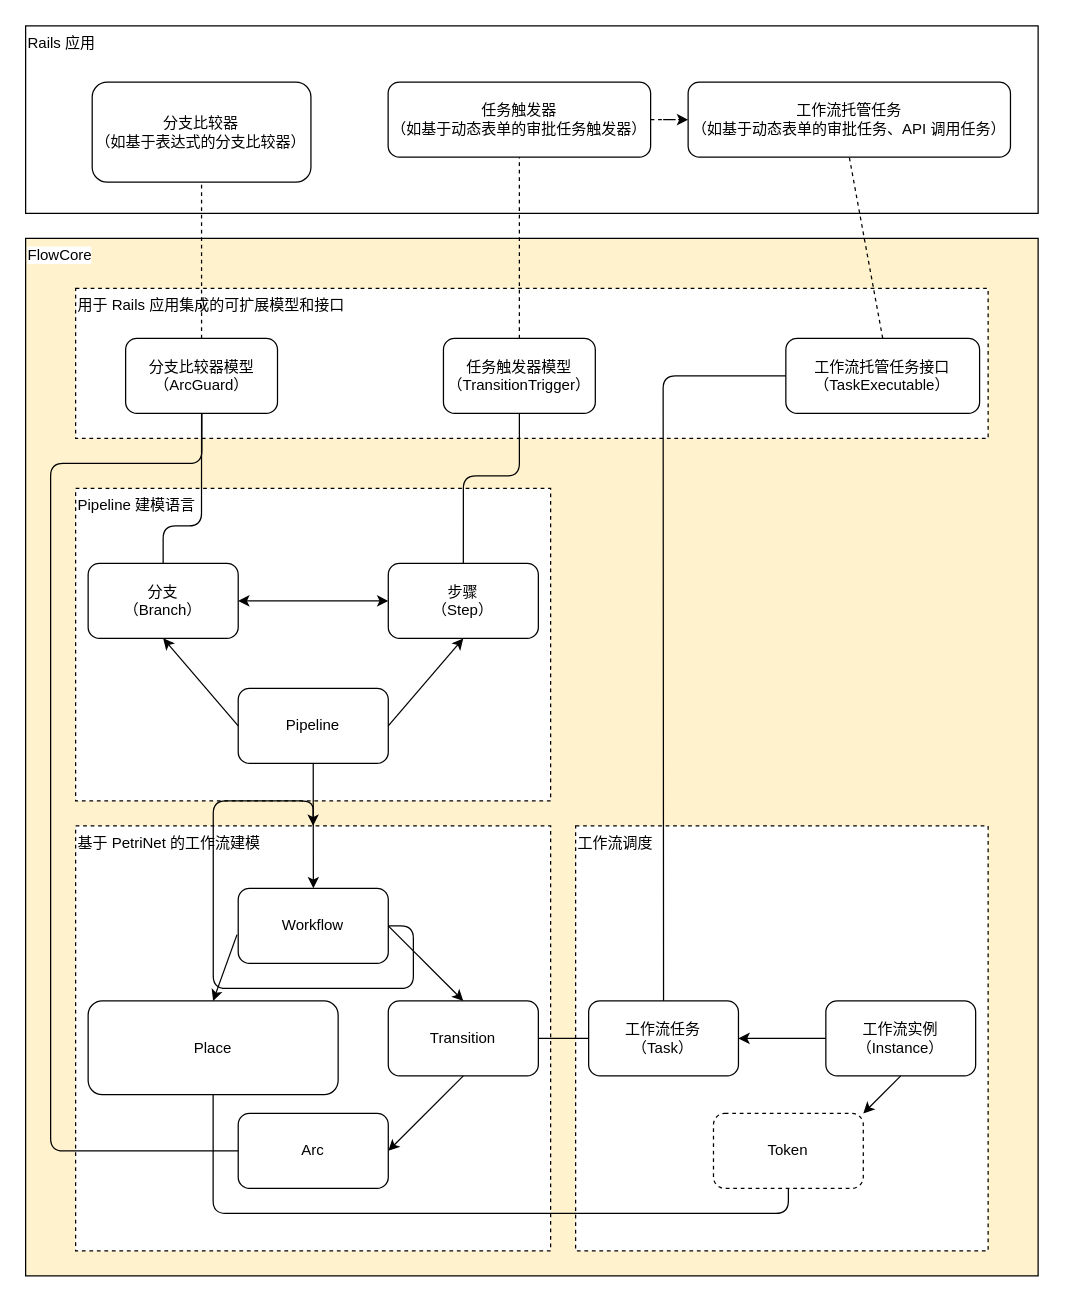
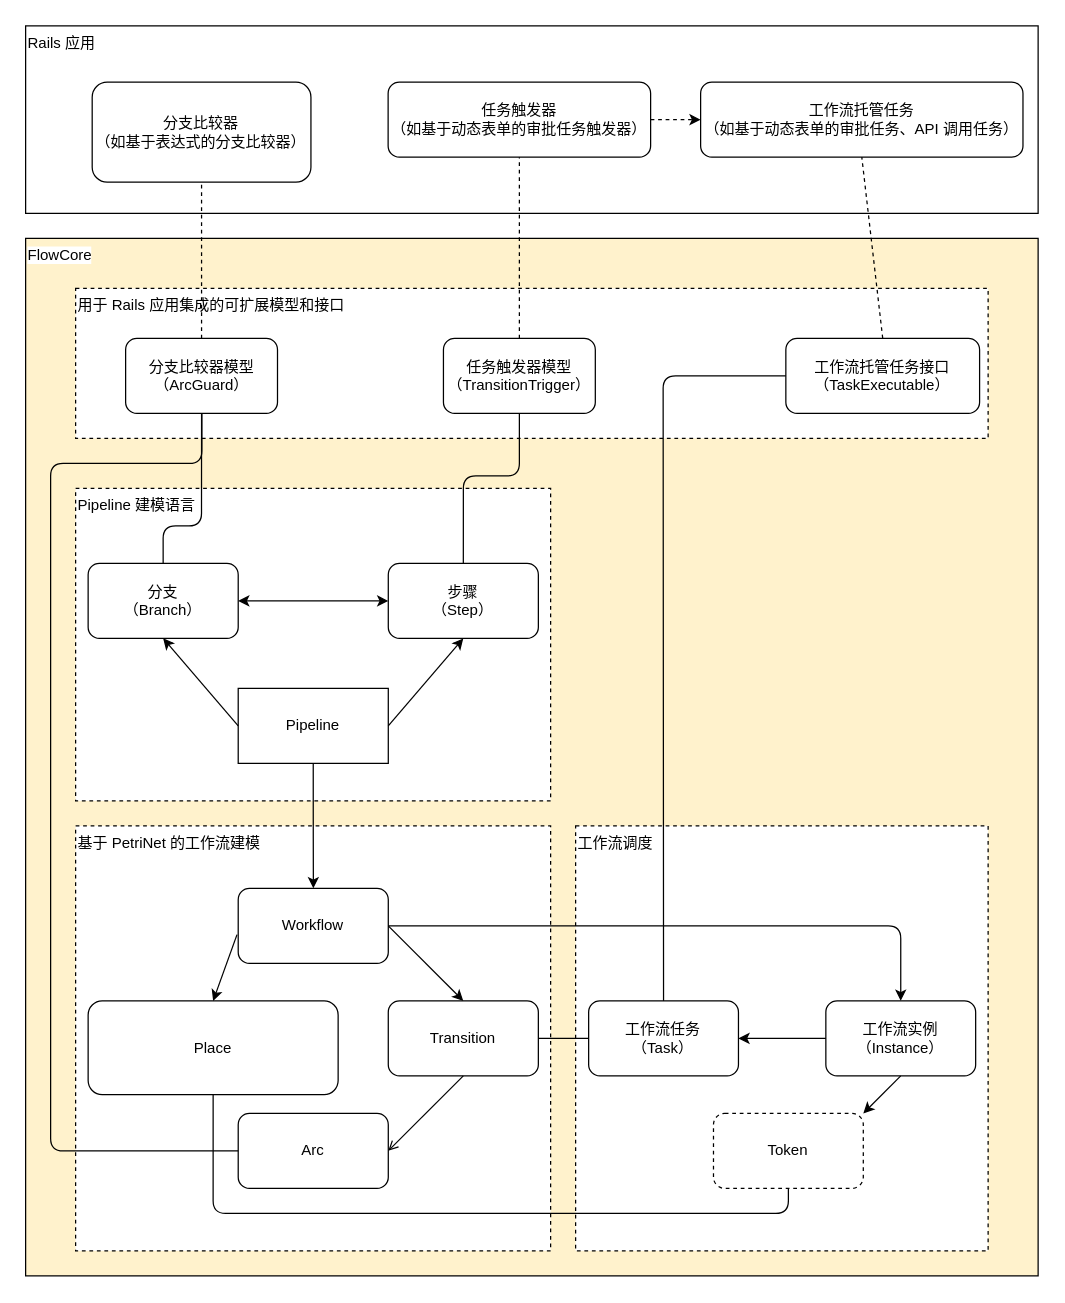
(849, 119) -> (862, 119)
(313, 726) -> (313, 726)
(213, 973) -> (680, 926)
(395, 1144) -> (393, 1146)
